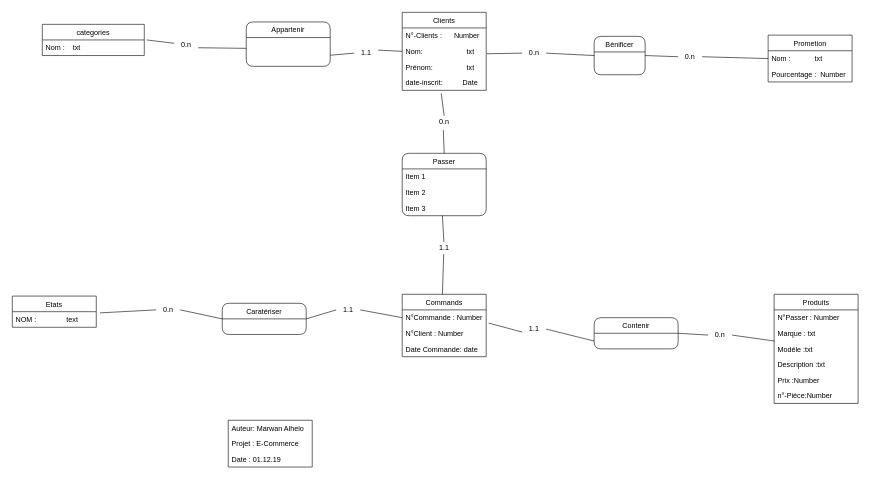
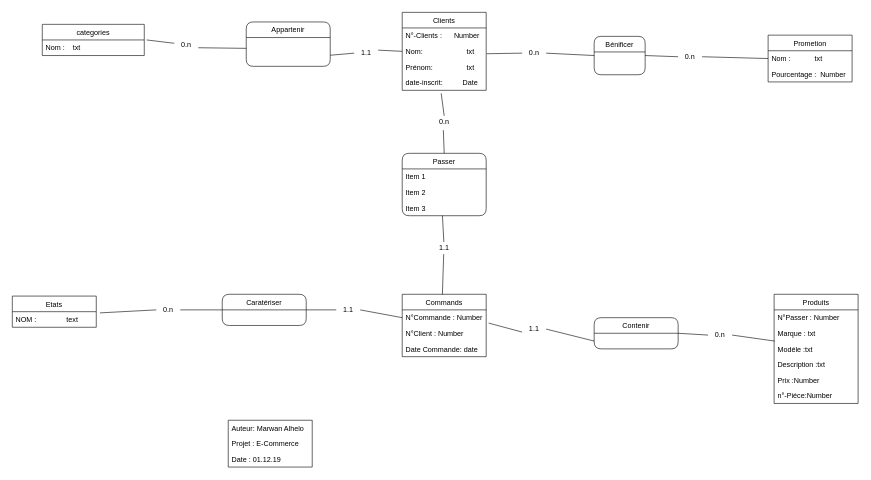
(264, 319) -> (264, 310)
